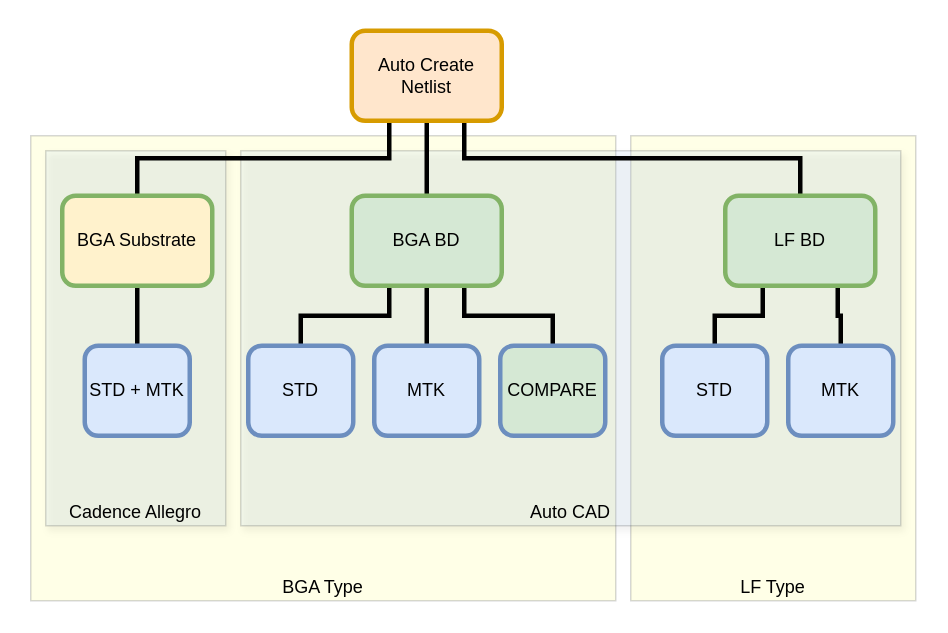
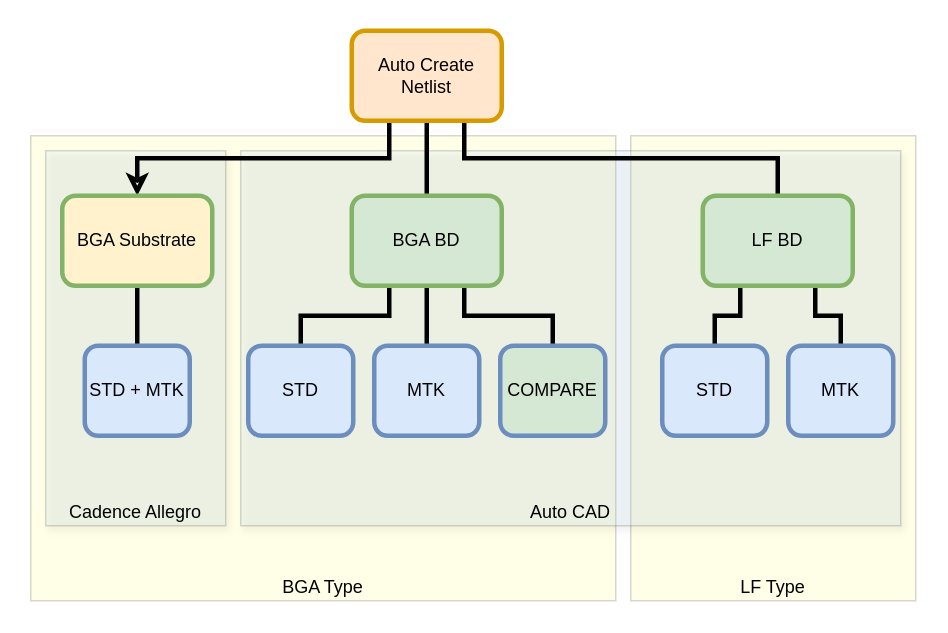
(137, 186) -> (137, 181)
(800, 241) -> (778, 241)
